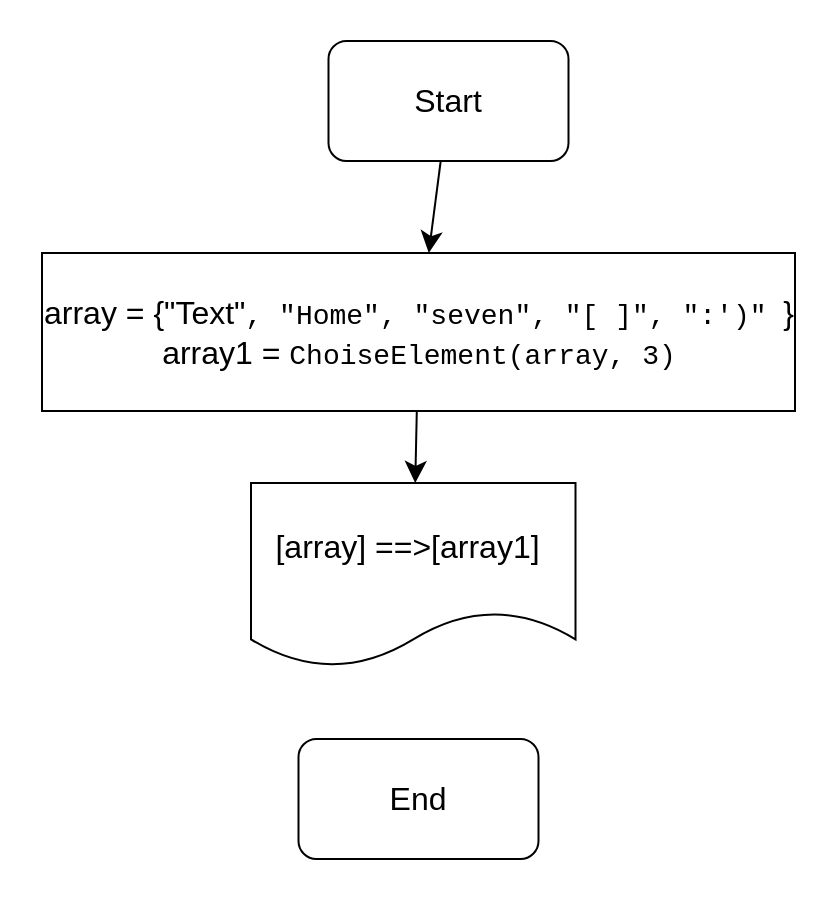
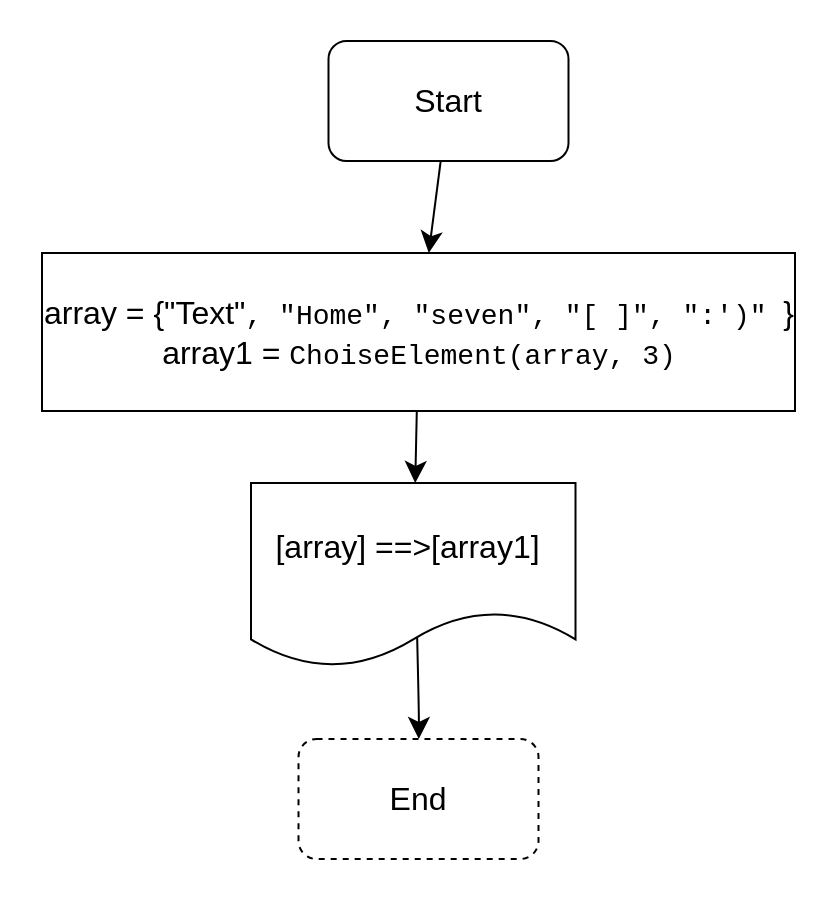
none -> (418, 679)
(419, 799) -> (419, 799)
